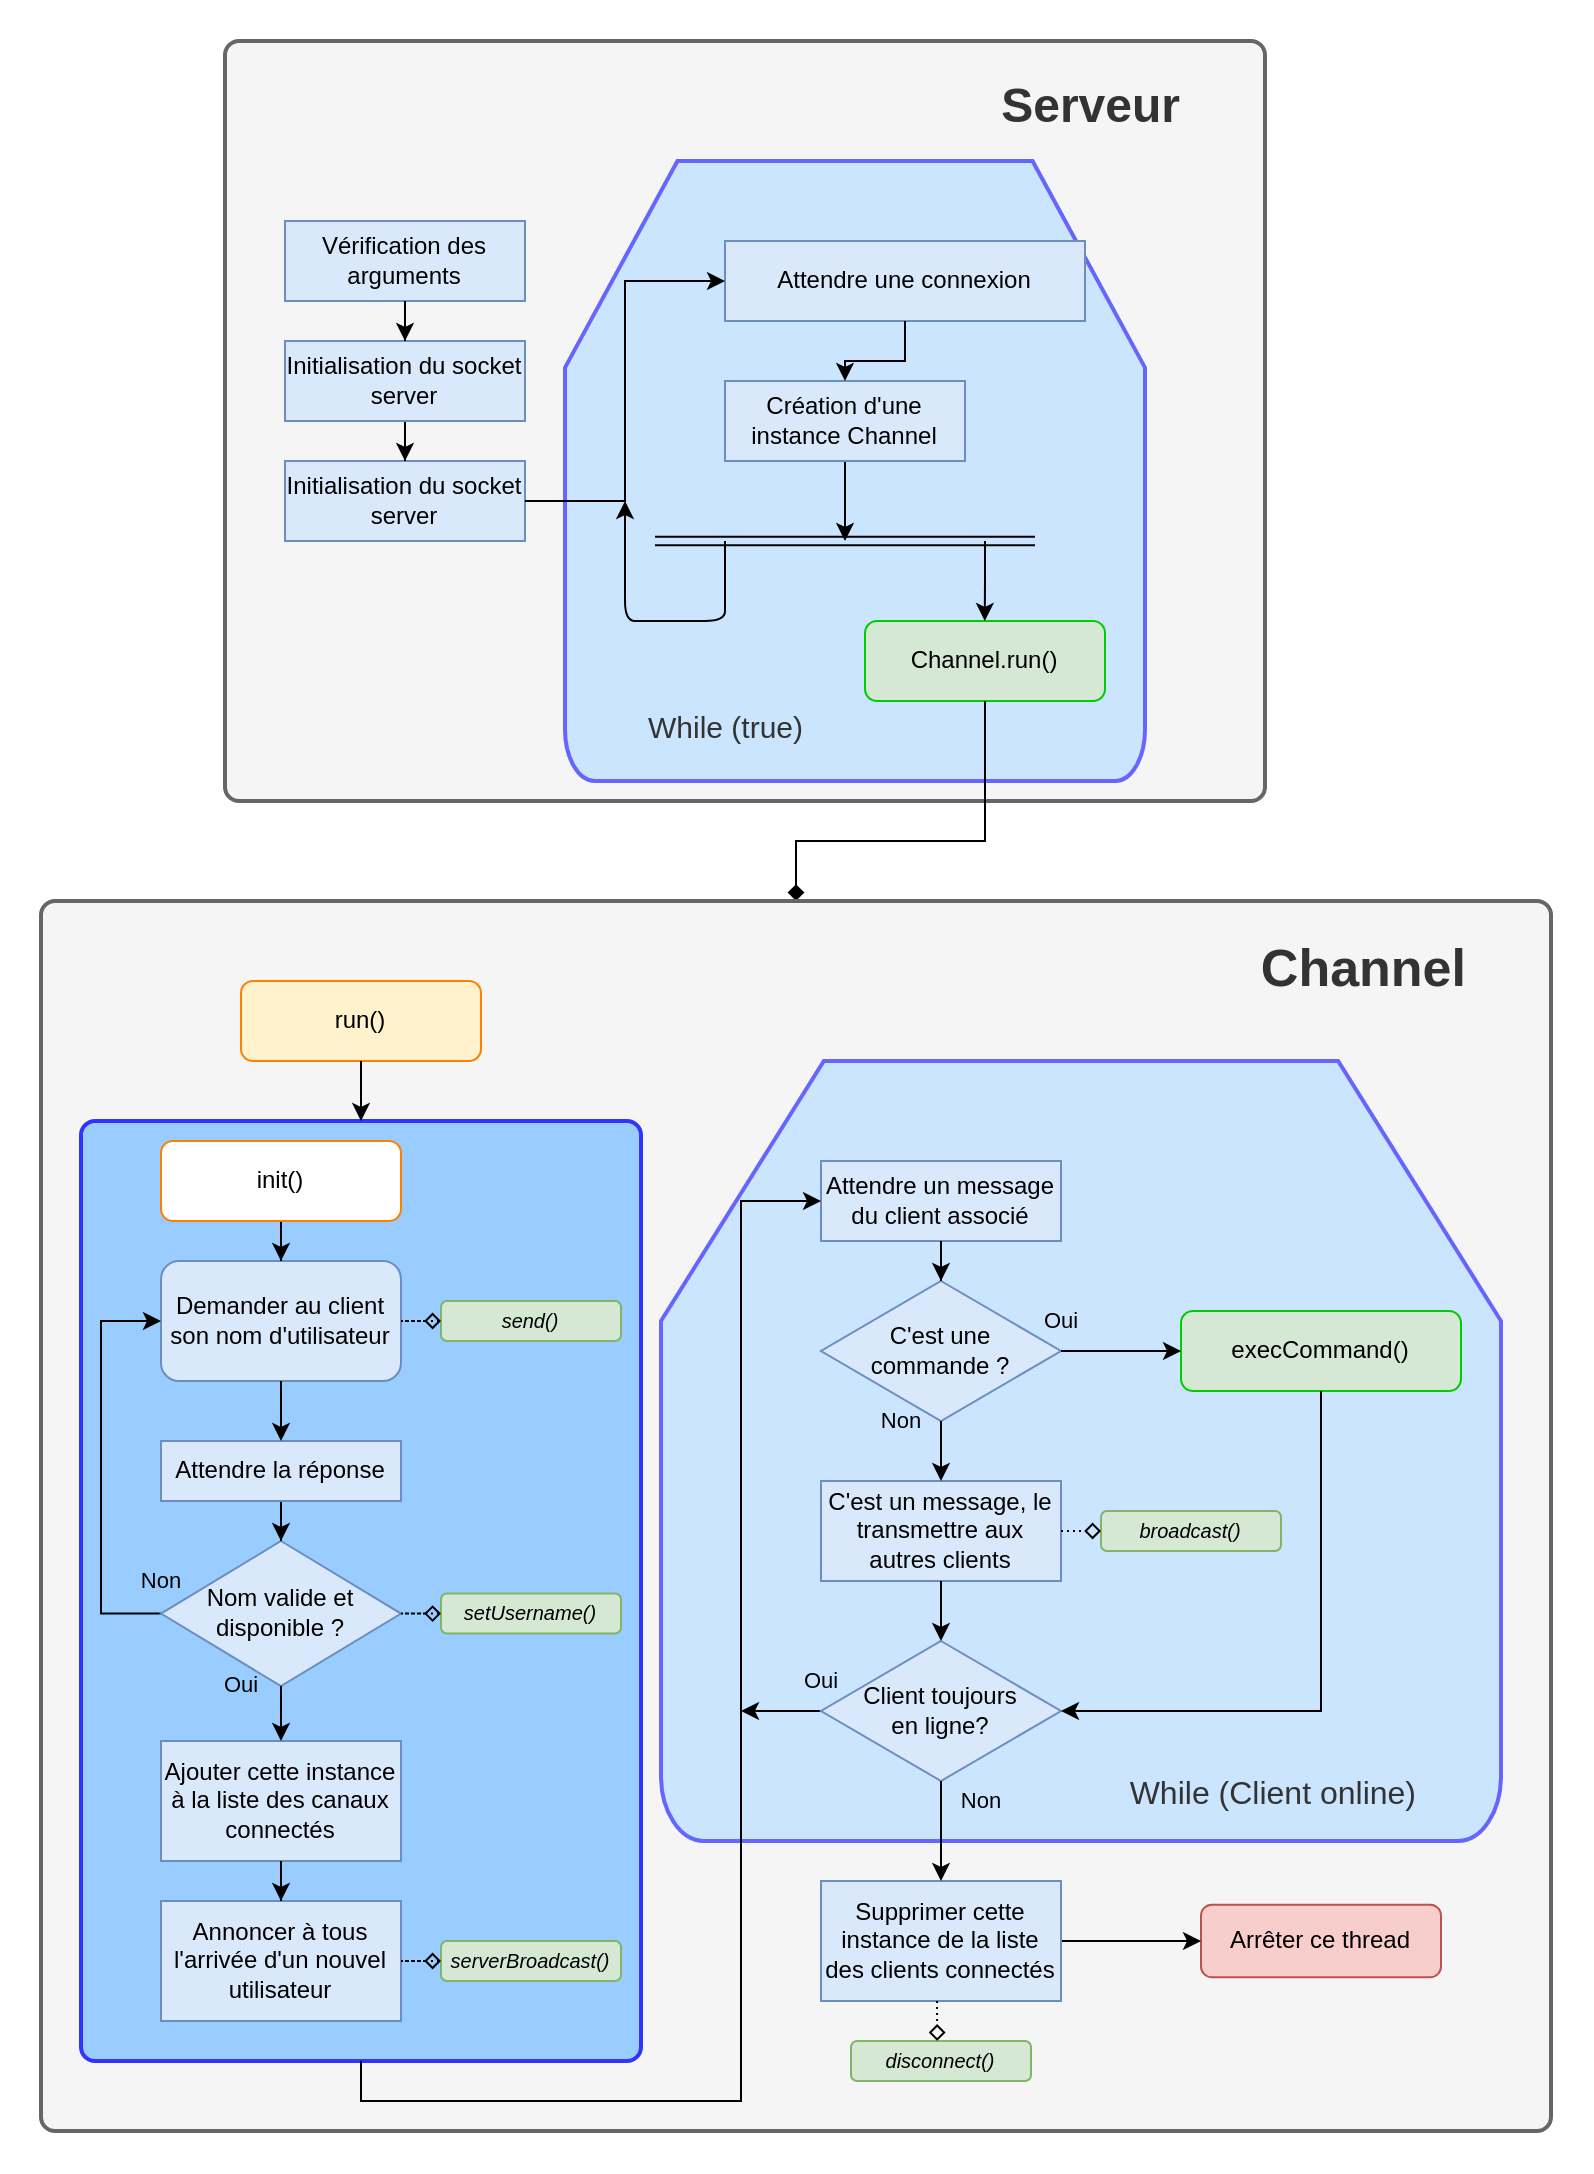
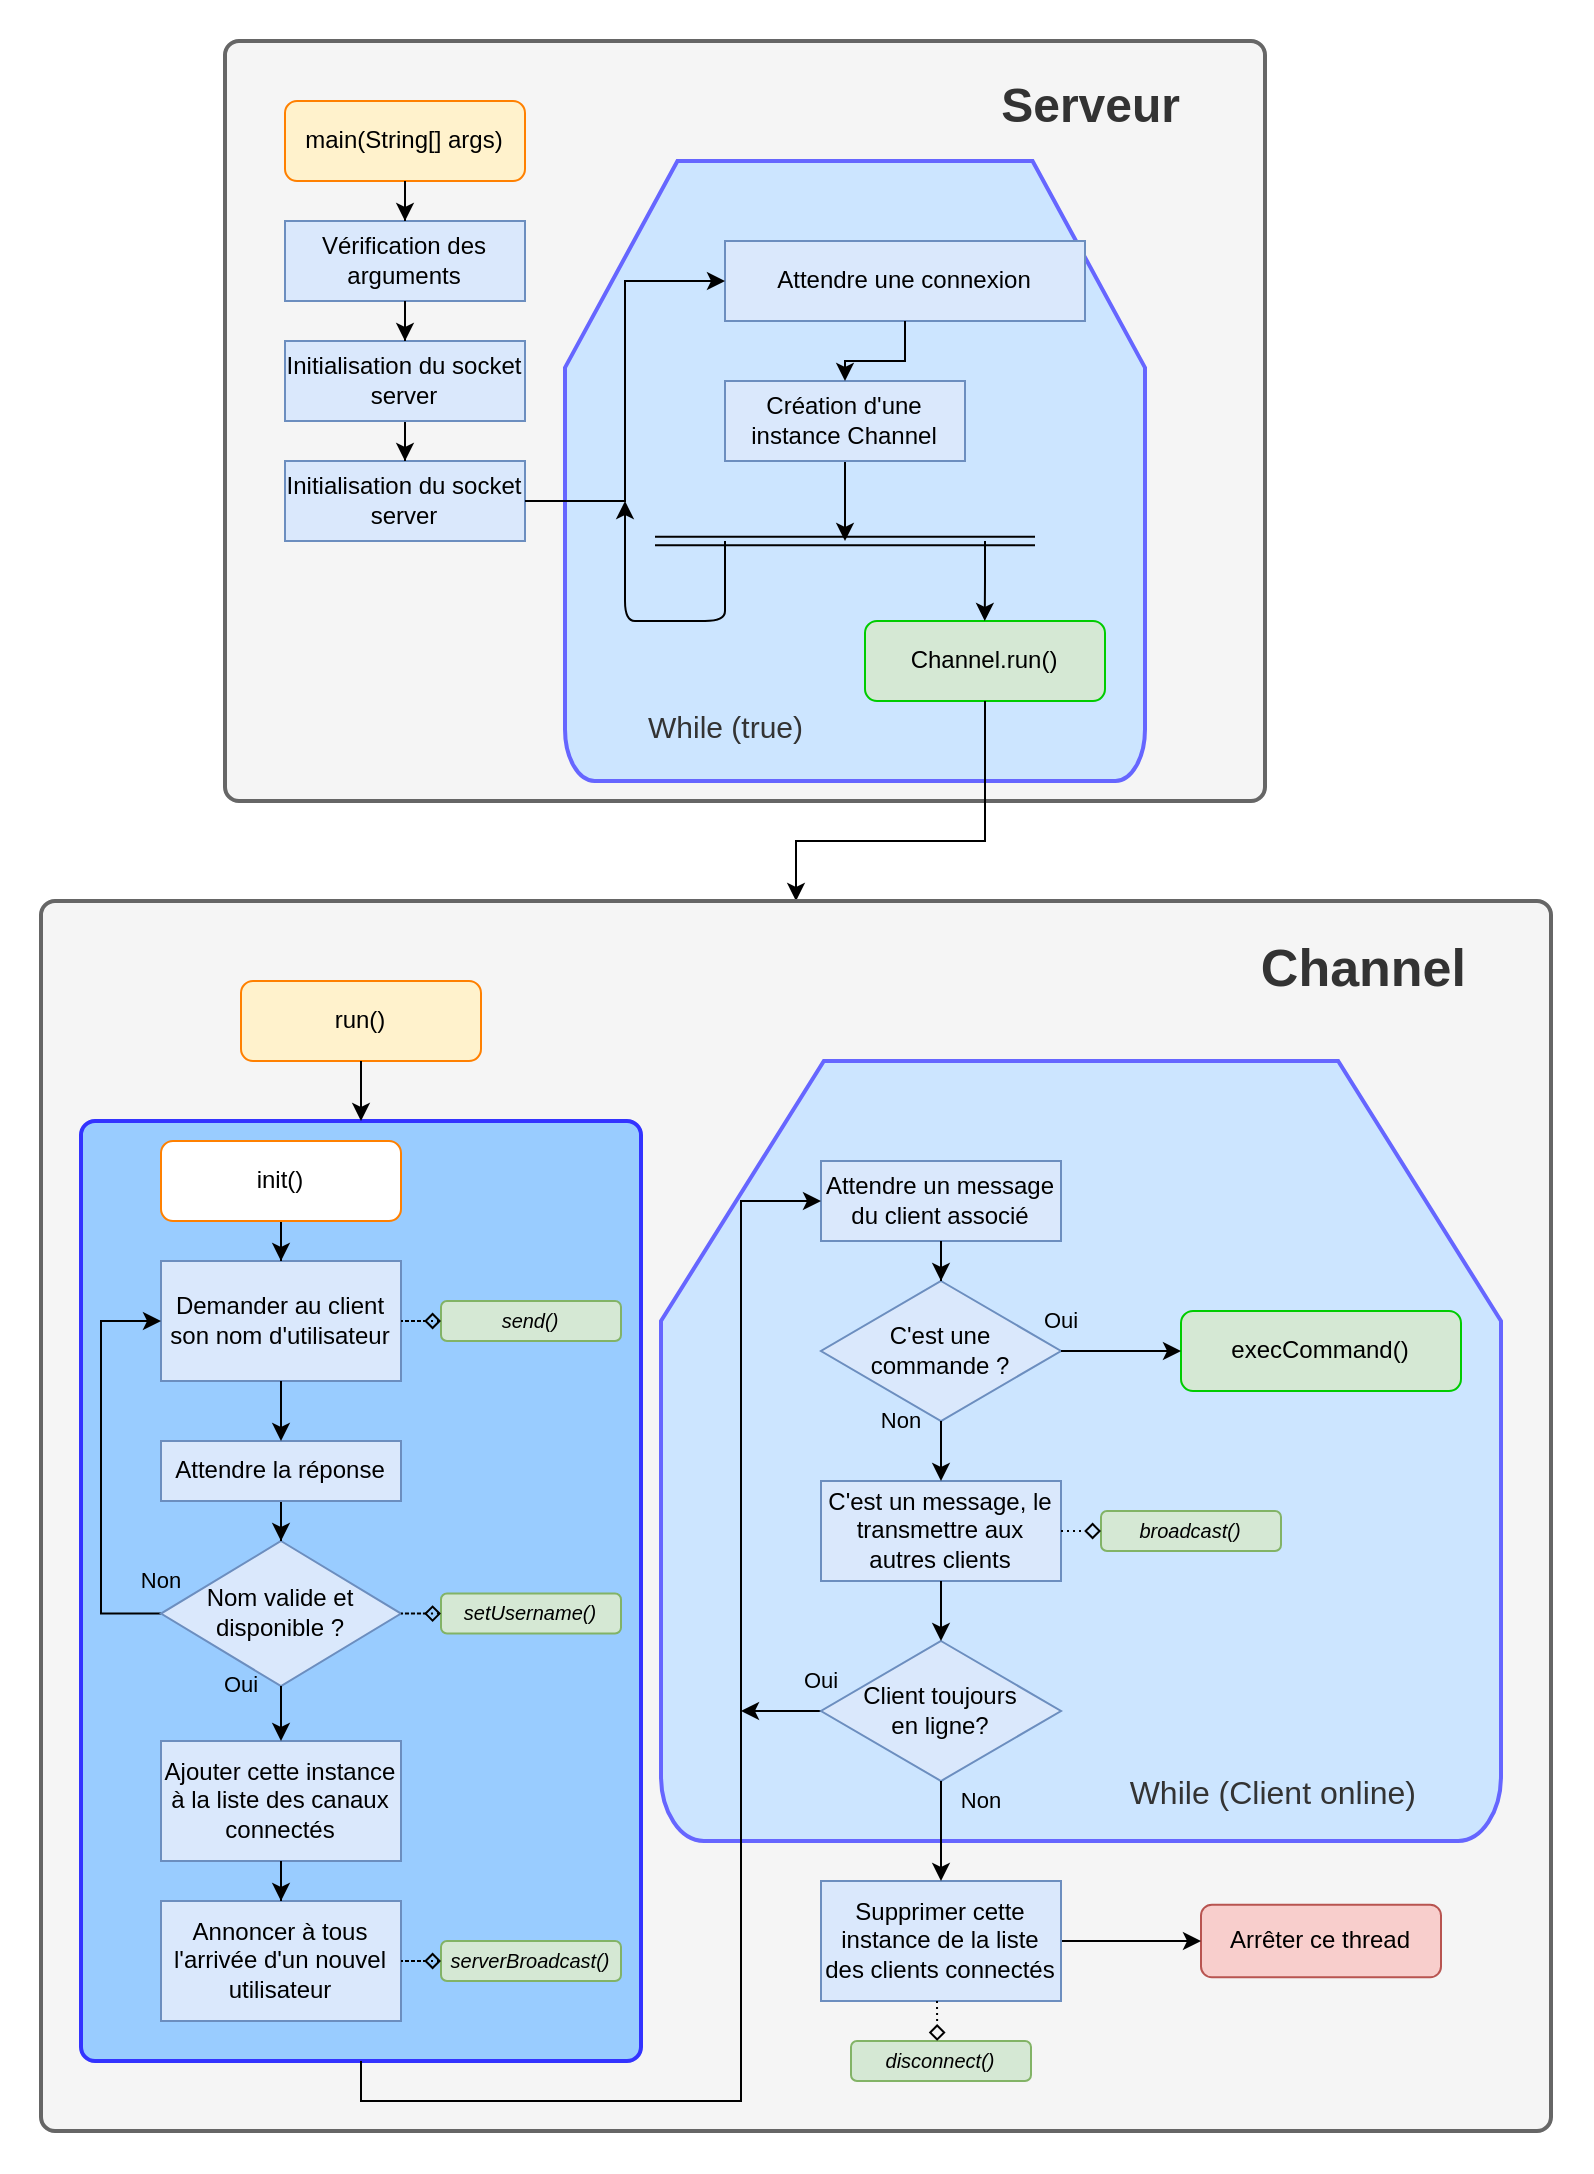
none -> (405, 141)
none -> (405, 208)
(796, 885) -> (796, 886)
(281, 1321) -> (281, 1321)
(1321, 1674) -> none
